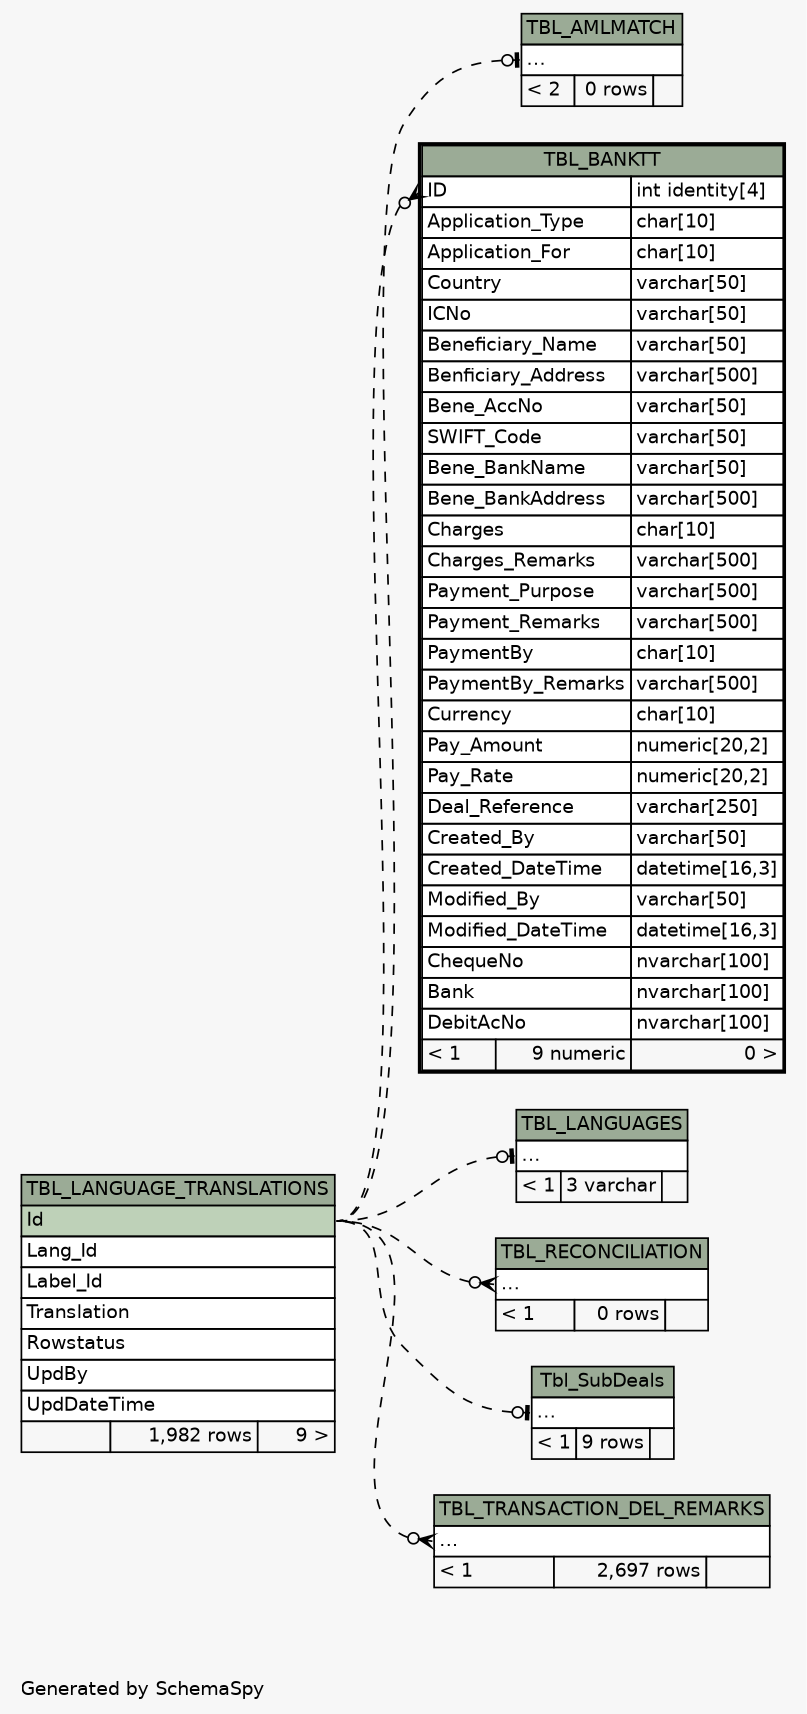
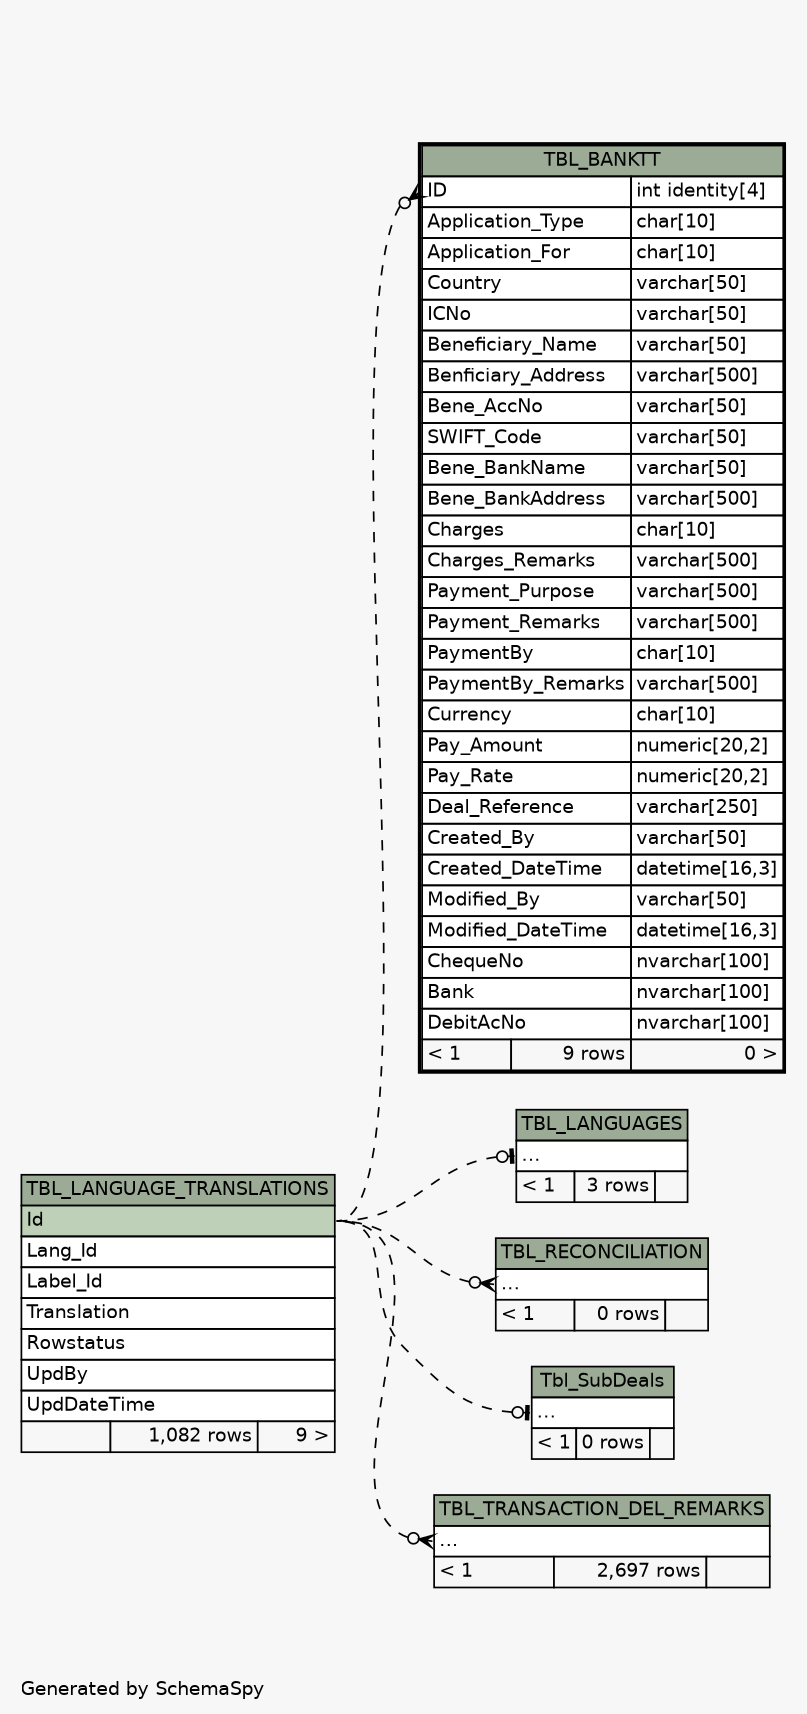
(602, 60) -> none
(579, 1054) -> (594, 1054)
(611, 1186) -> (618, 1186)
(200, 1436) -> (200, 1436)
(613, 1443) -> (613, 1443)
